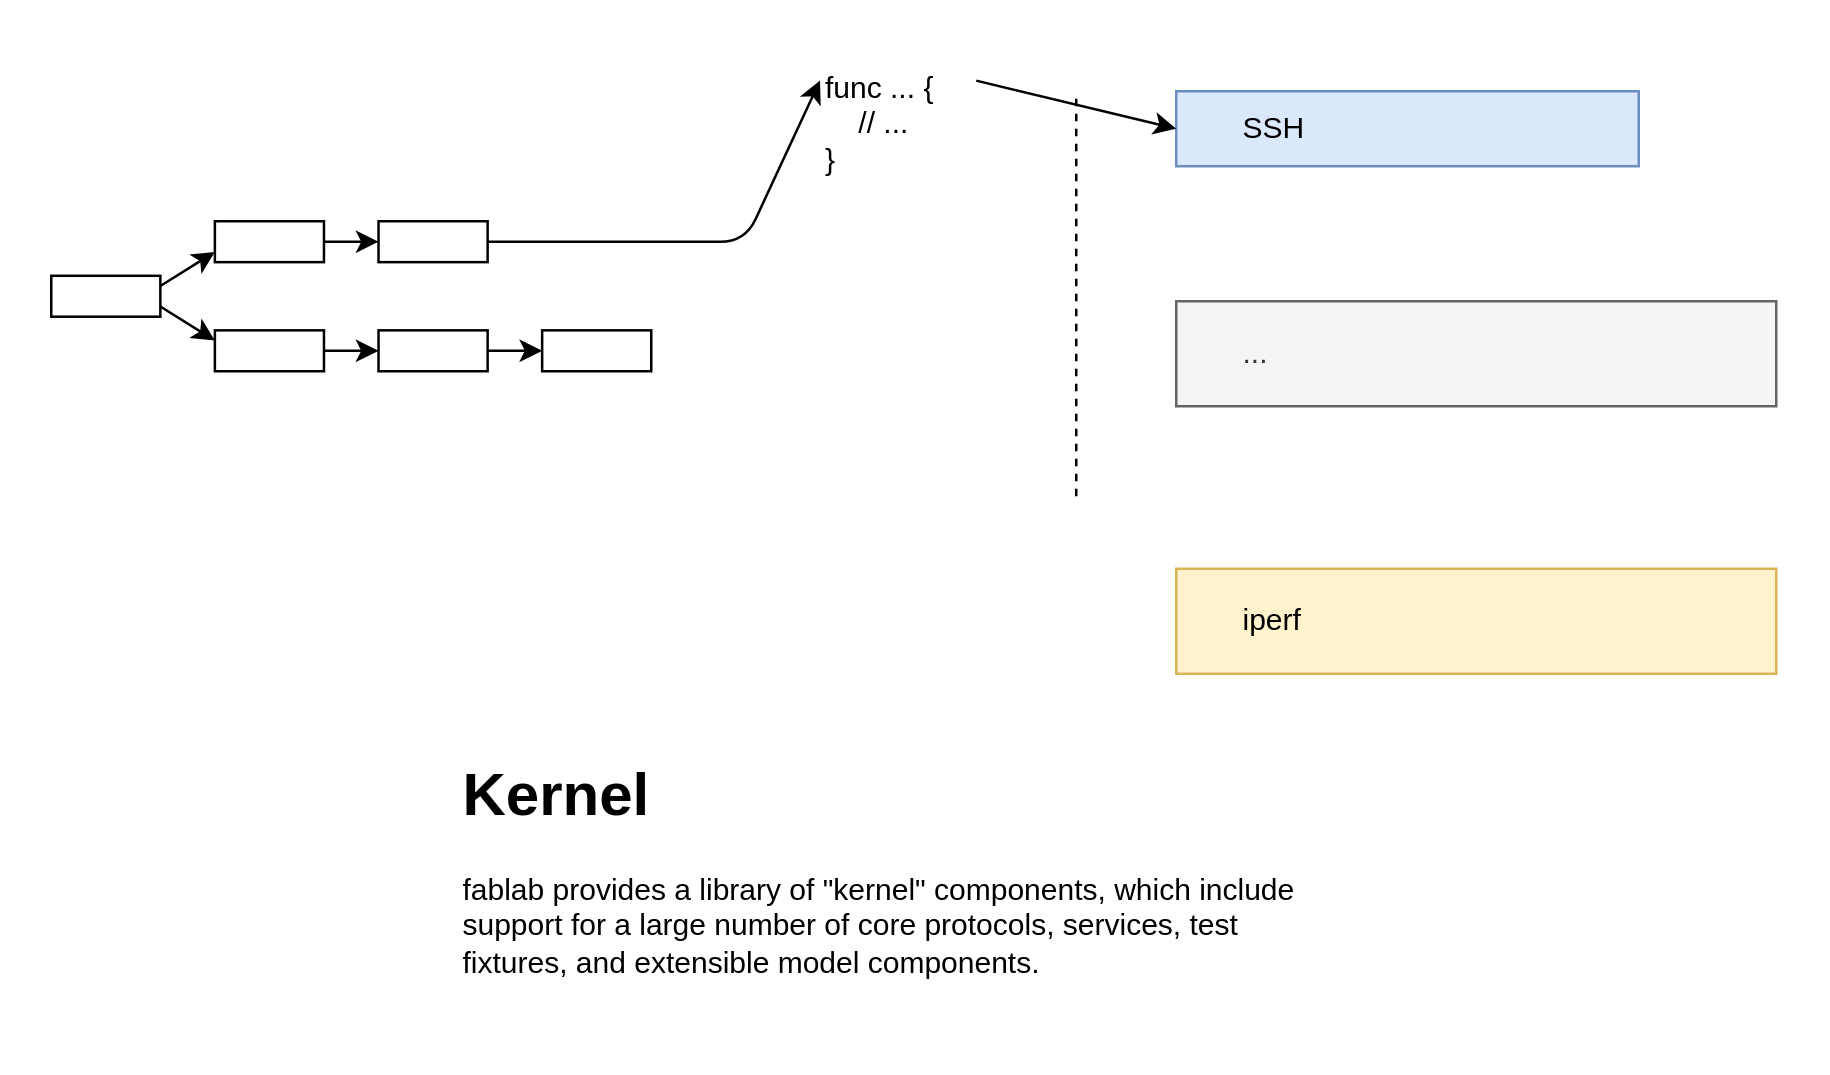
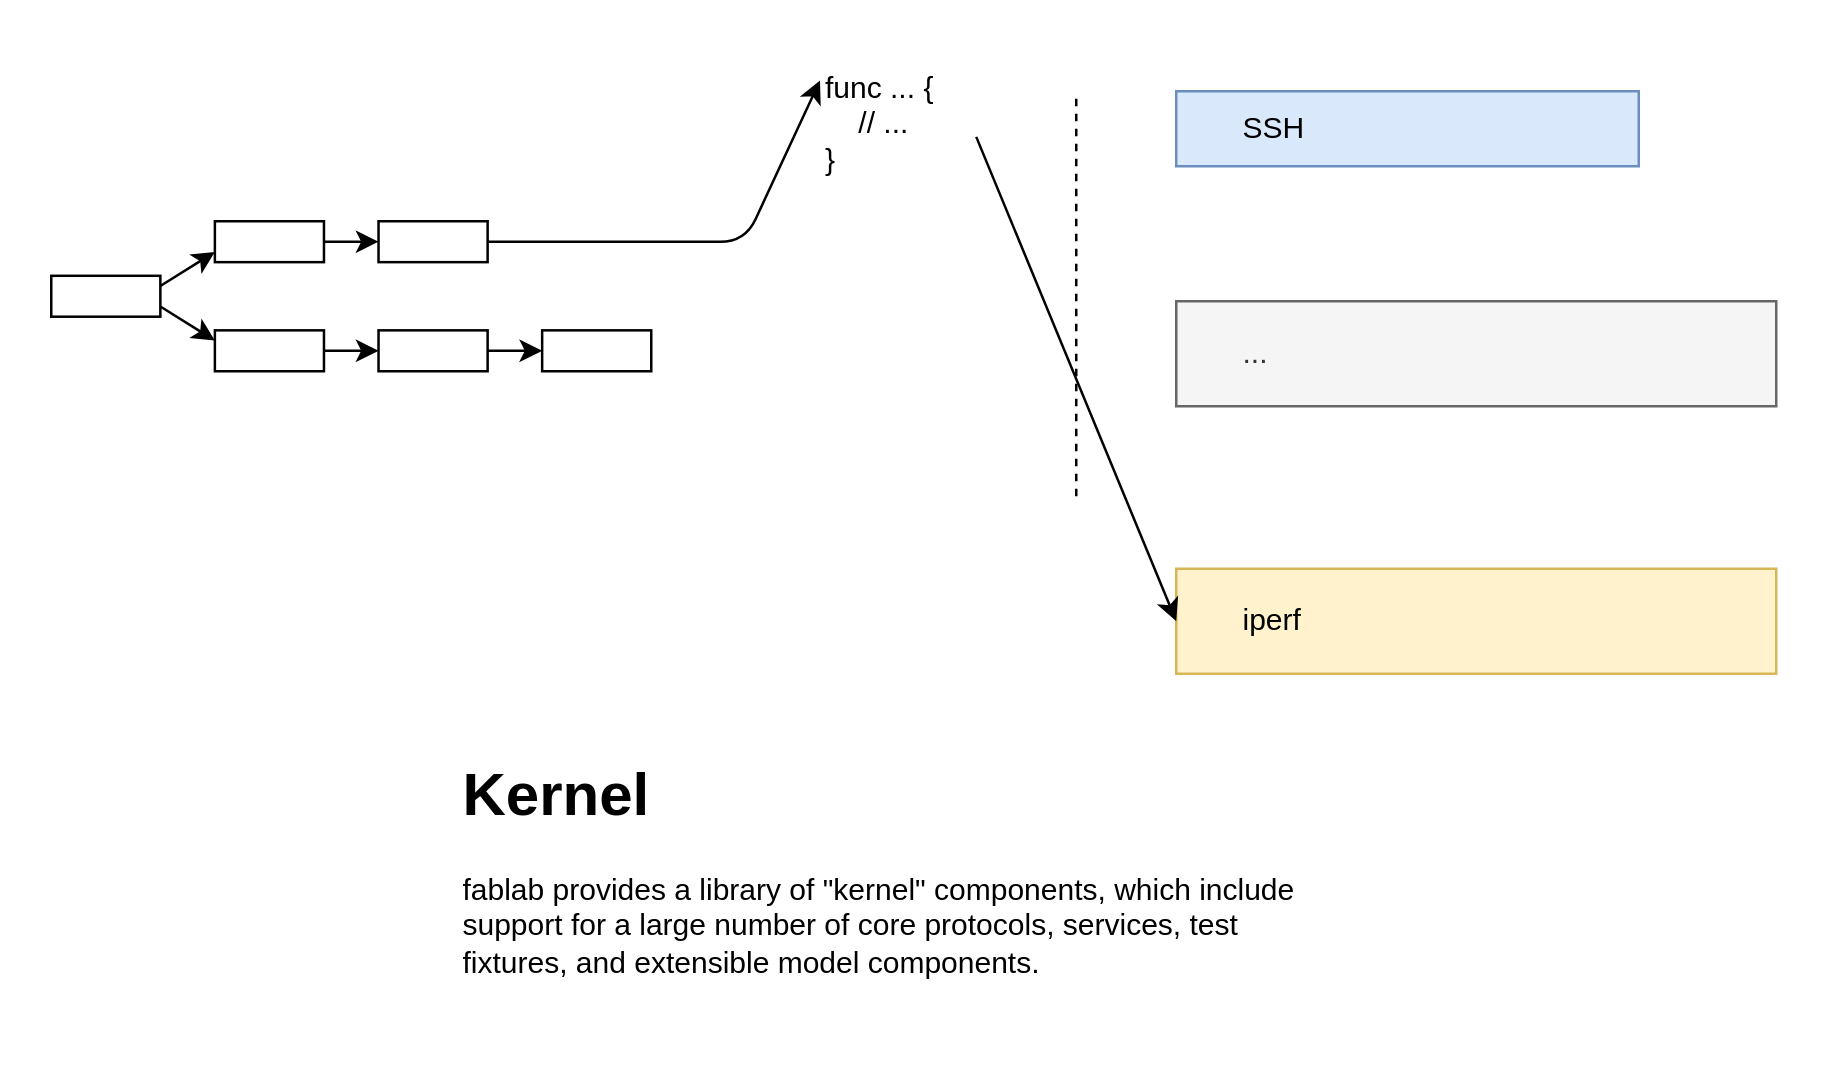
(1023, 92) -> none
none -> (1024, 252)
